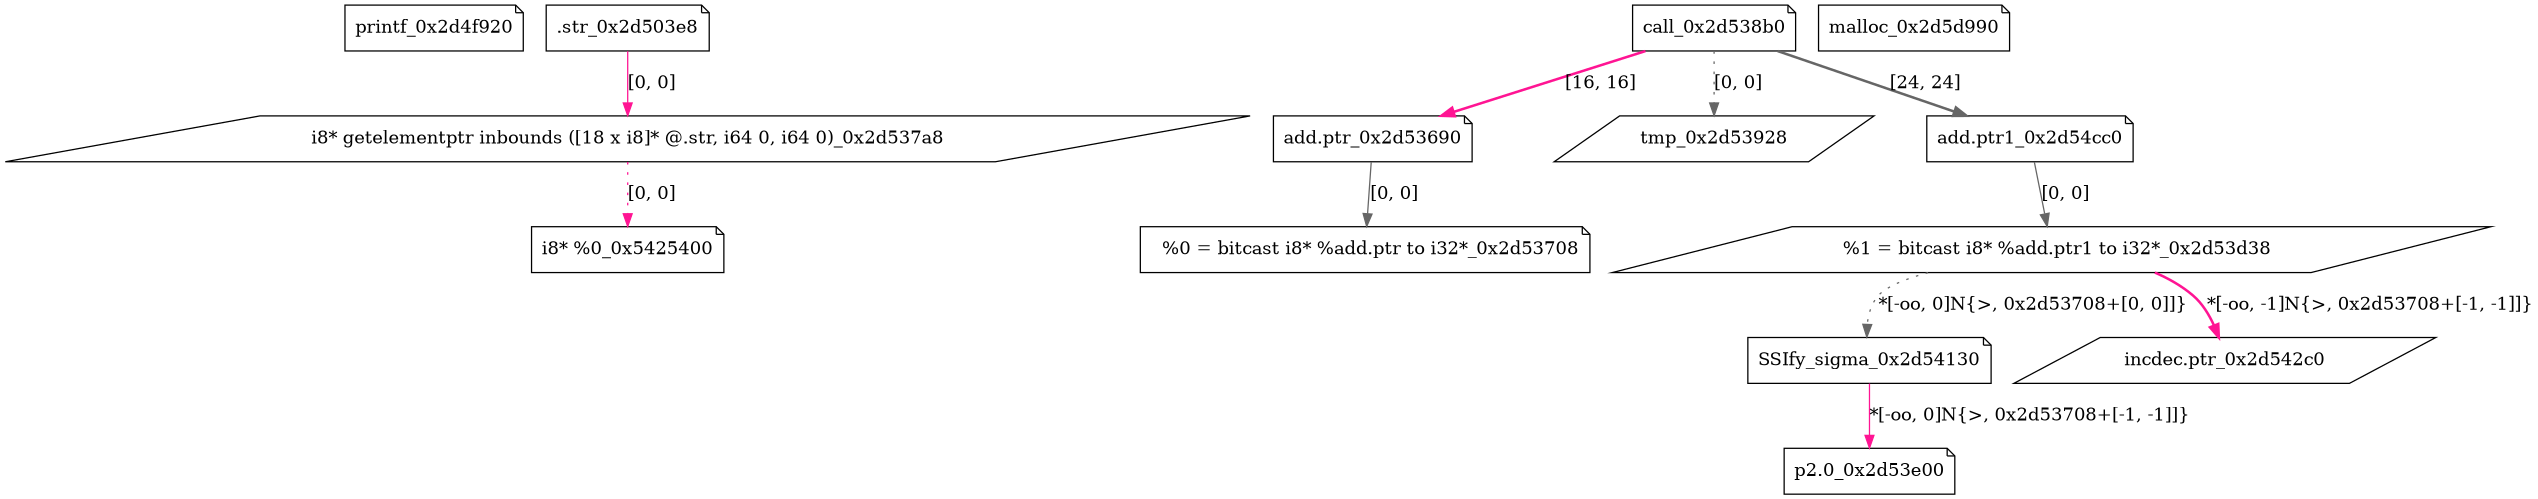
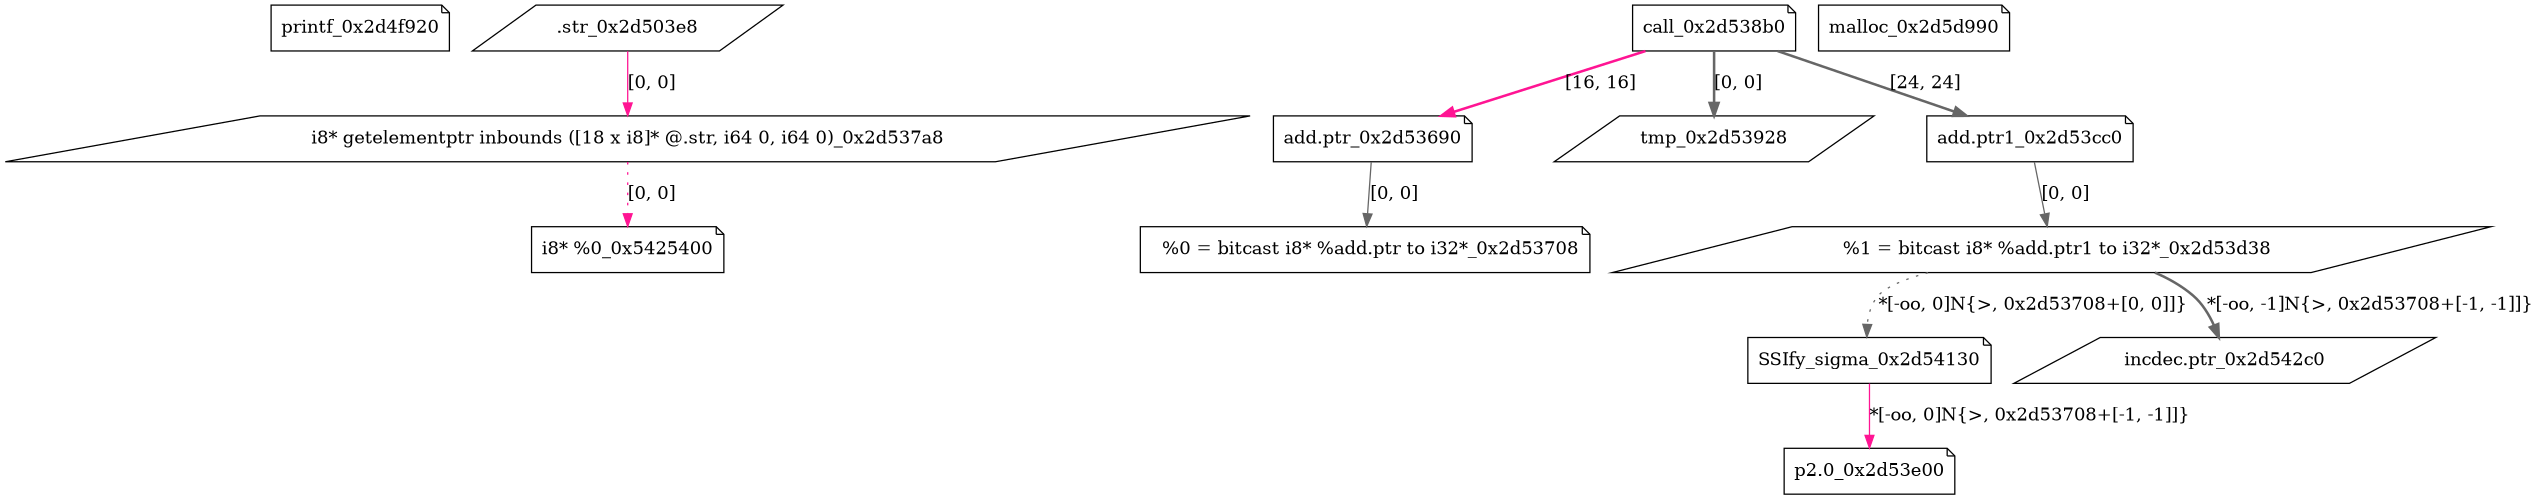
(628, 28) -> (628, 28)
(1714, 77) -> (1714, 77)
(2030, 139) -> (2030, 139)
(2190, 293) -> (2190, 293)
